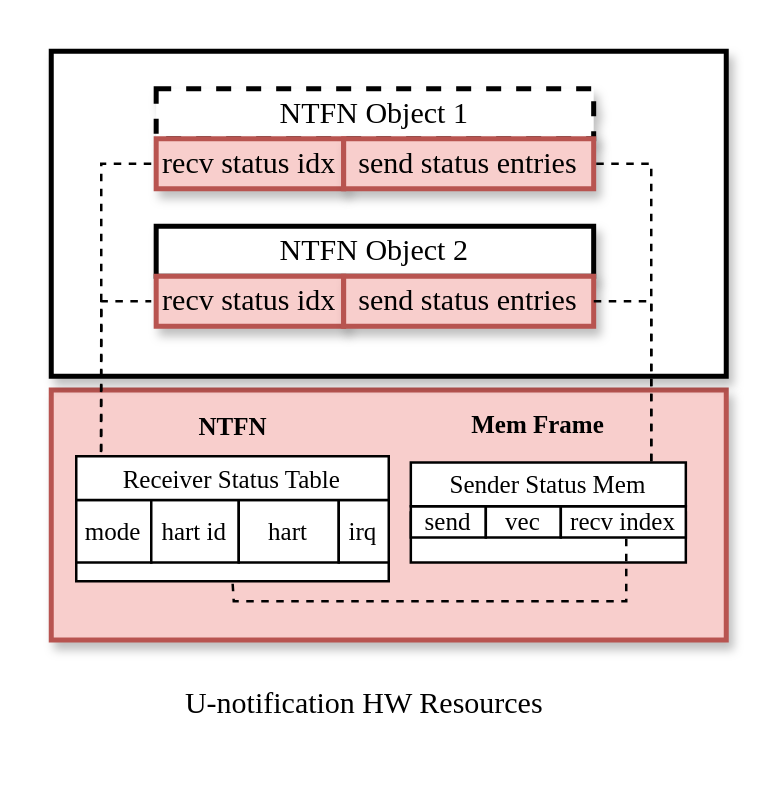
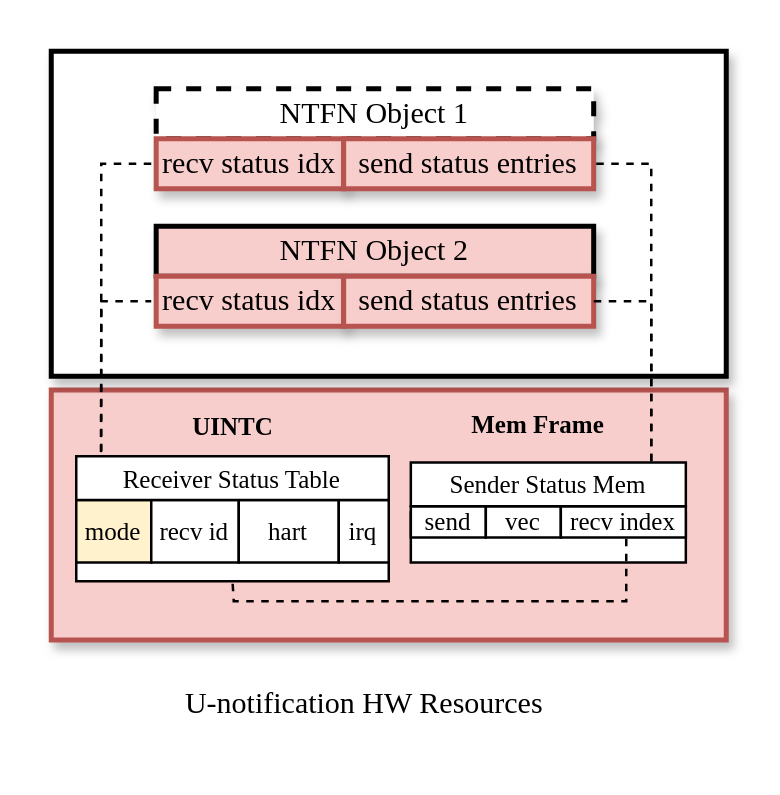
(375, 251) -> (375, 251)
(234, 426) -> (234, 426)
(114, 531) -> (114, 531)
(195, 531) -> (195, 531)
